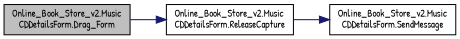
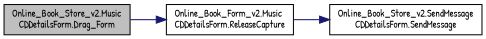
(230, 20) -> (230, 20)
(393, 20) -> (406, 20)
